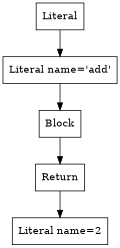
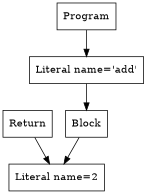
(60, 16) -> (87, 16)
(60, 147) -> (73, 147)
